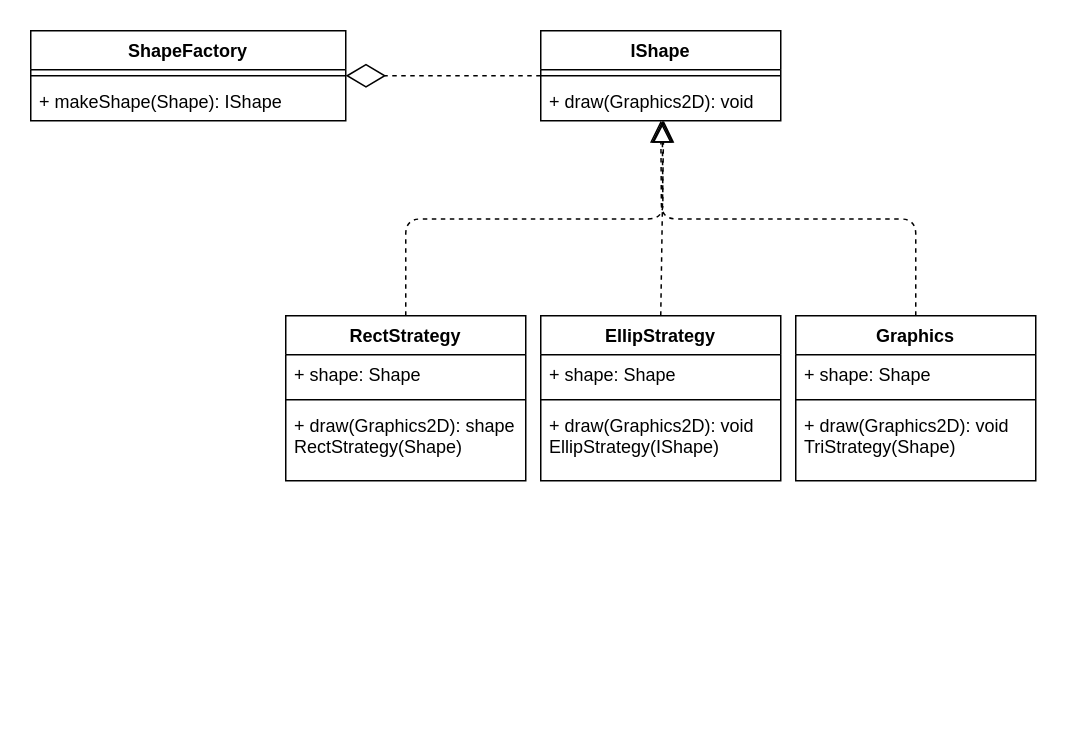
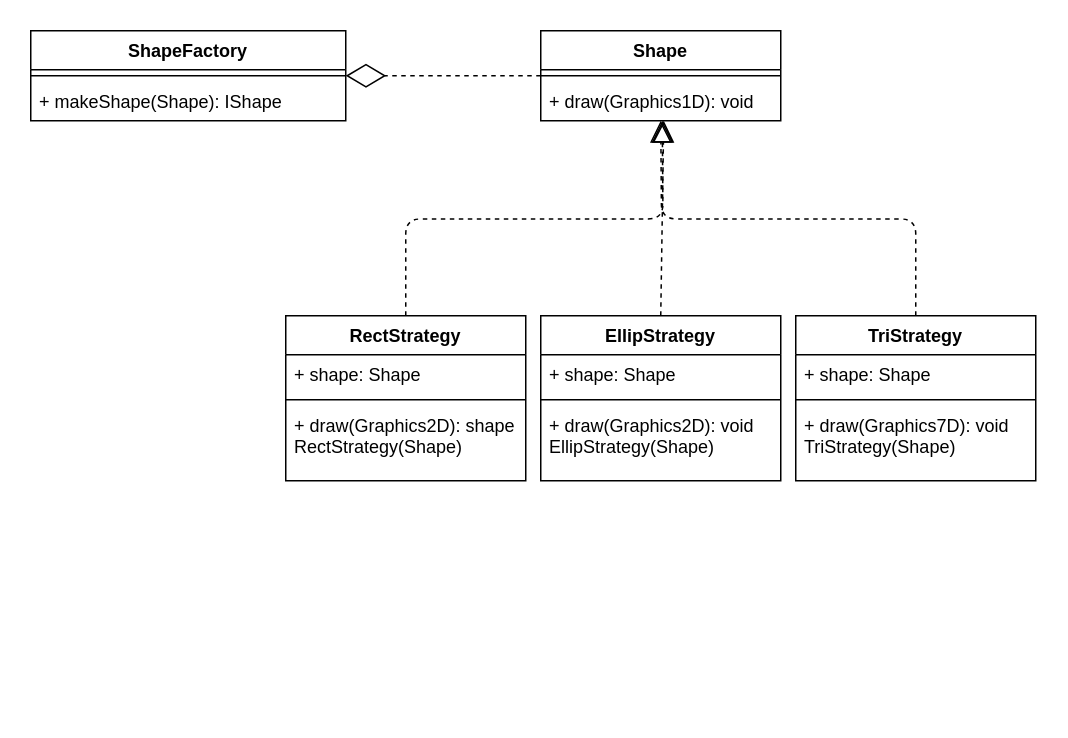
(660, 51) -> (660, 51)
(658, 102) -> (658, 102)
(915, 336) -> (915, 336)
(658, 426) -> (658, 426)
(913, 426) -> (913, 426)
